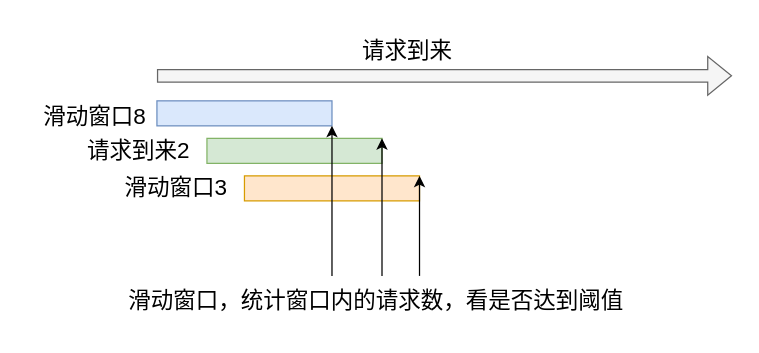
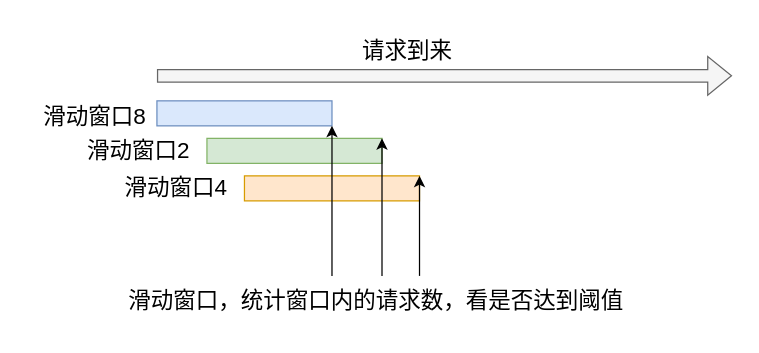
(139, 151) -> (139, 151)
(176, 188) -> (176, 188)
